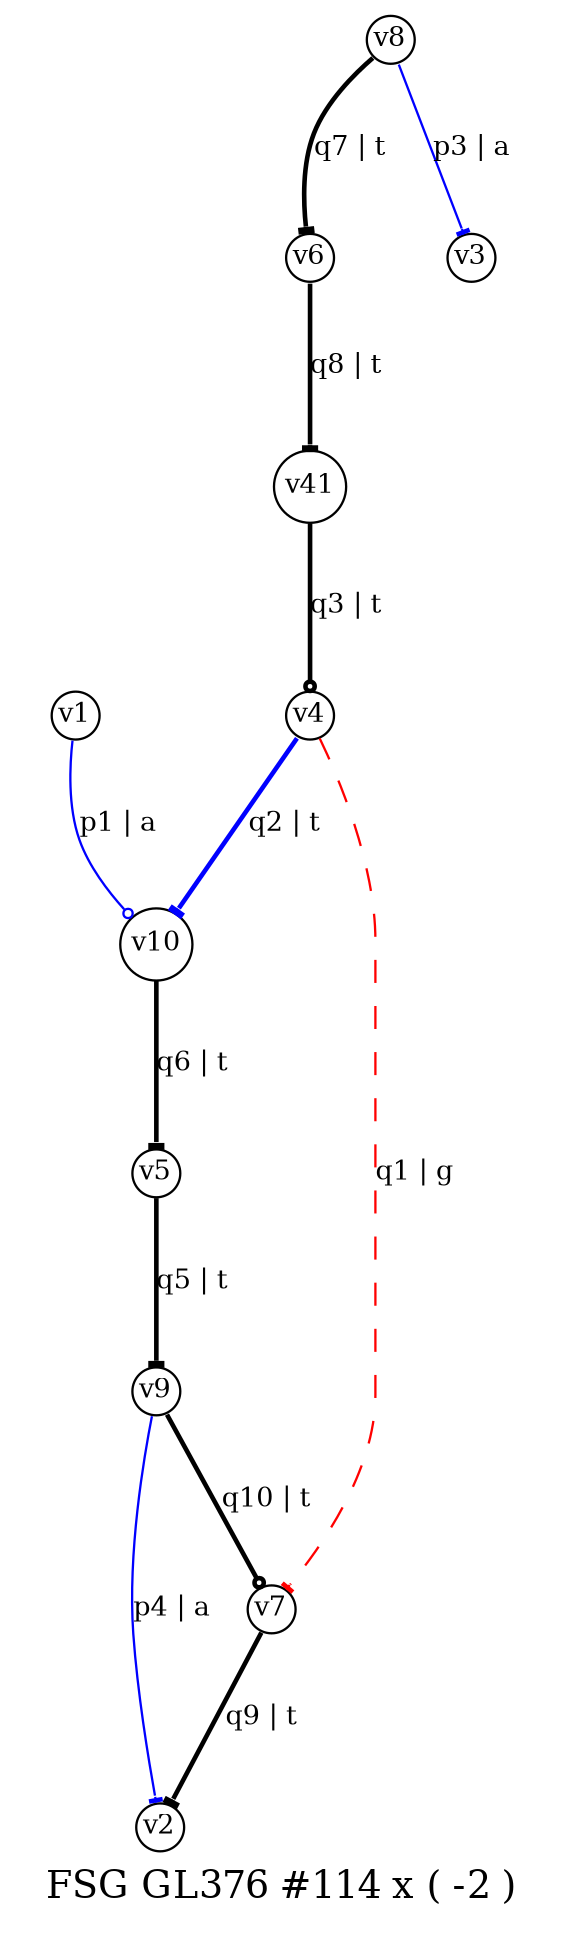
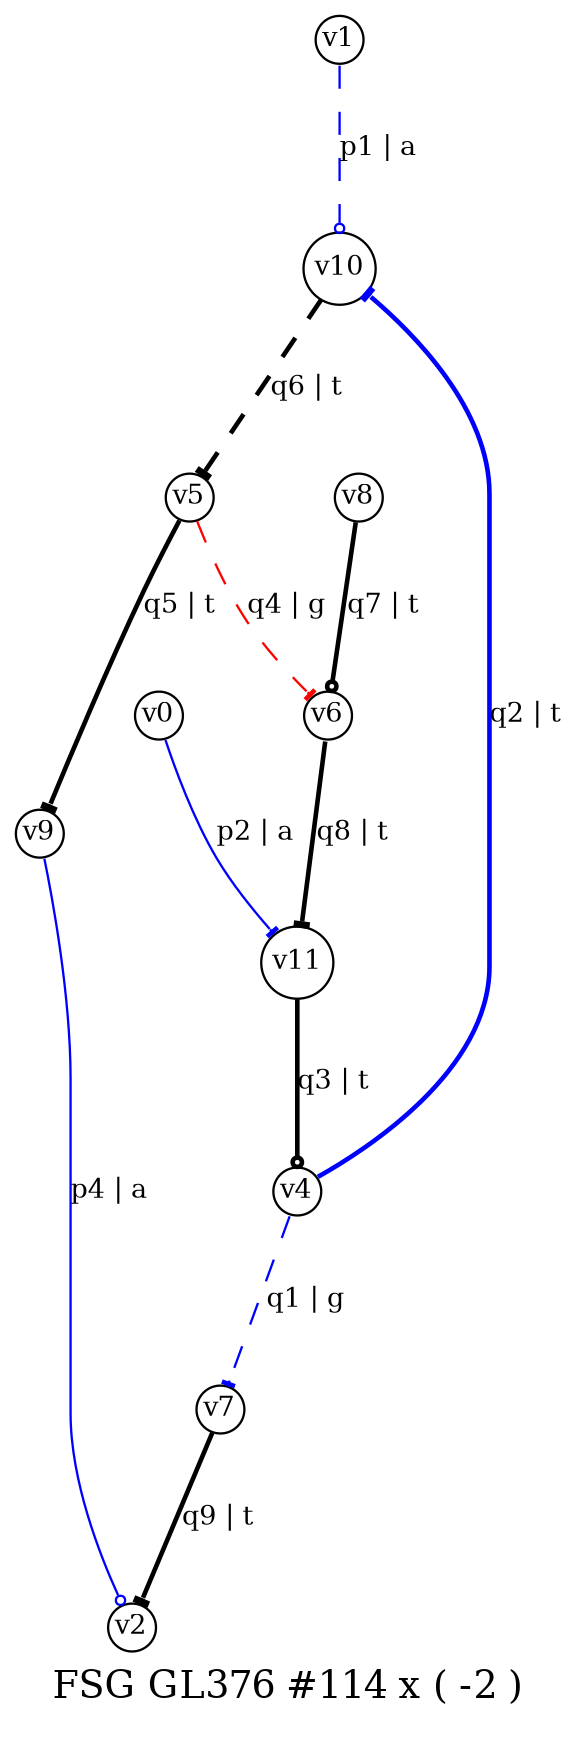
(314, 132) -> (344, 602)
(471, 258) -> none
(310, 487) -> (297, 963)
none -> (242, 613)
none -> (159, 716)
(77, 832) -> (340, 144)
(156, 1061) -> (263, 385)
(375, 1168) -> (260, 1298)
(212, 1496) -> none
(132, 1606) -> (71, 1230)
